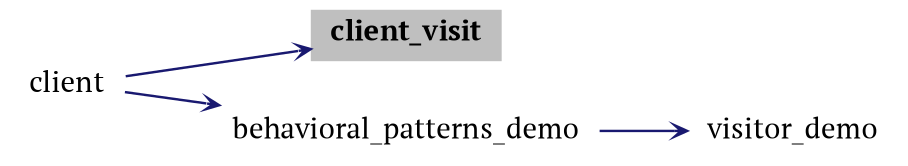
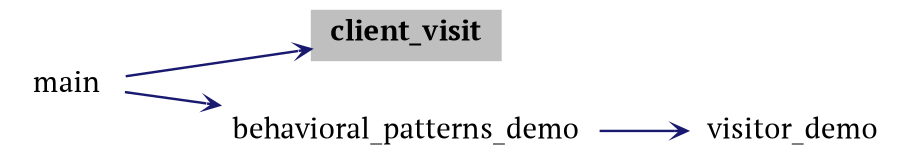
(67, 84) -> (67, 84)
